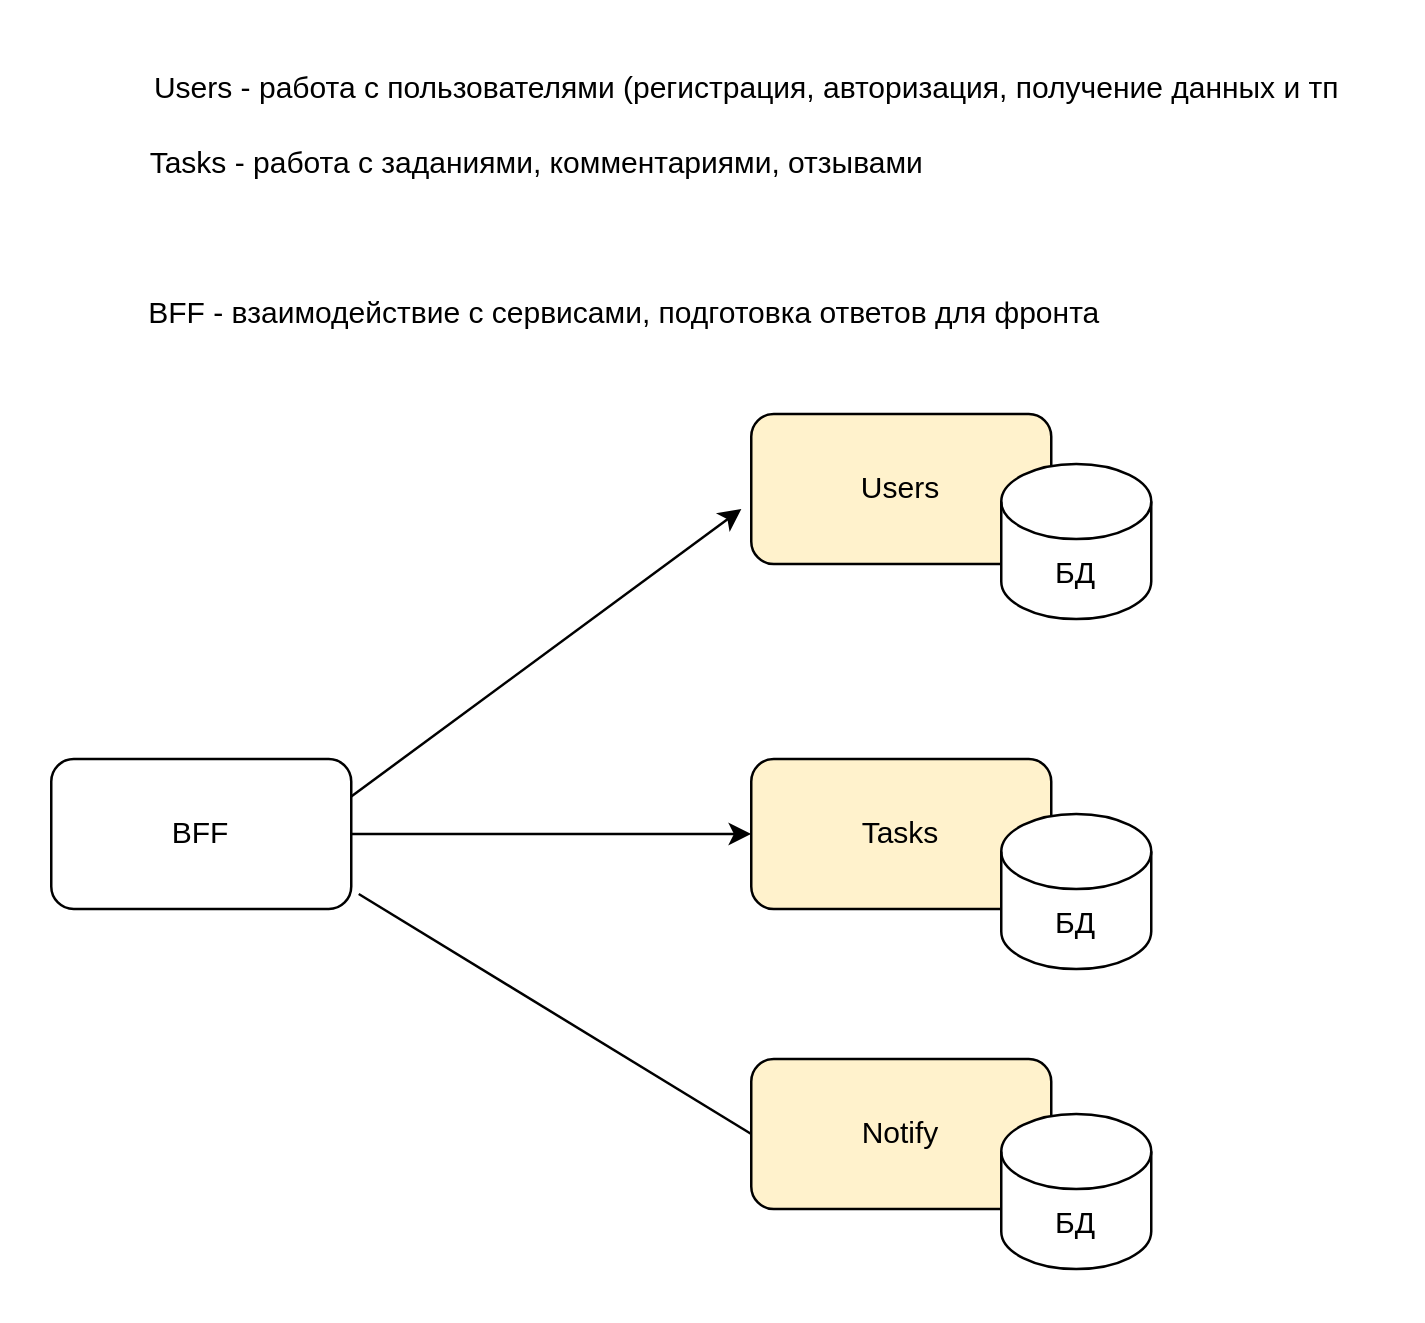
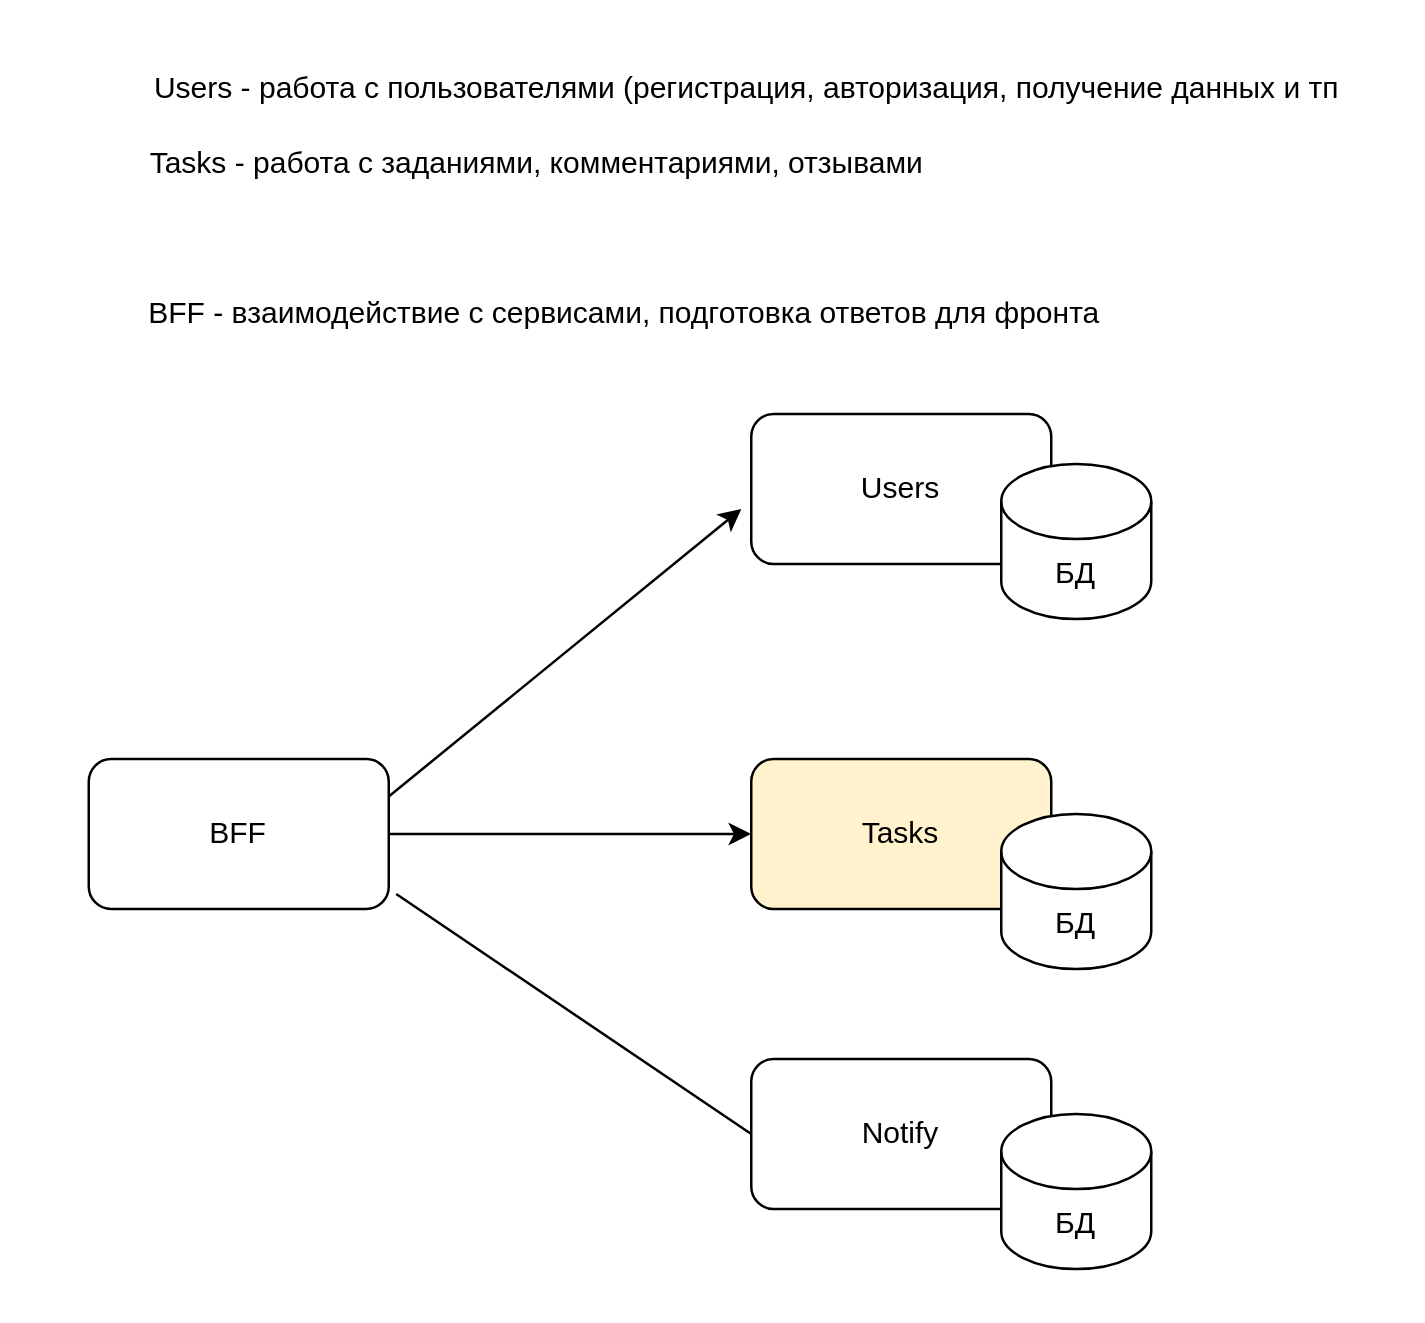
(901, 489) -> (901, 489)
(201, 834) -> (239, 834)
(901, 1134) -> (901, 1134)
